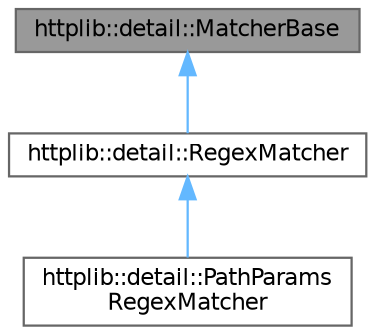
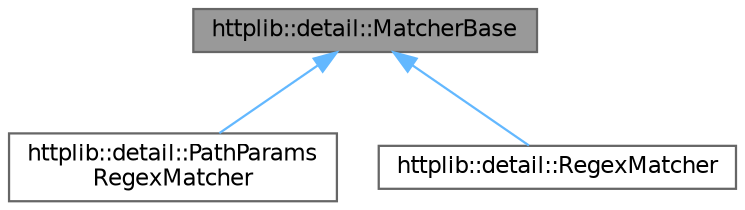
(188, 229) -> (268, 99)
